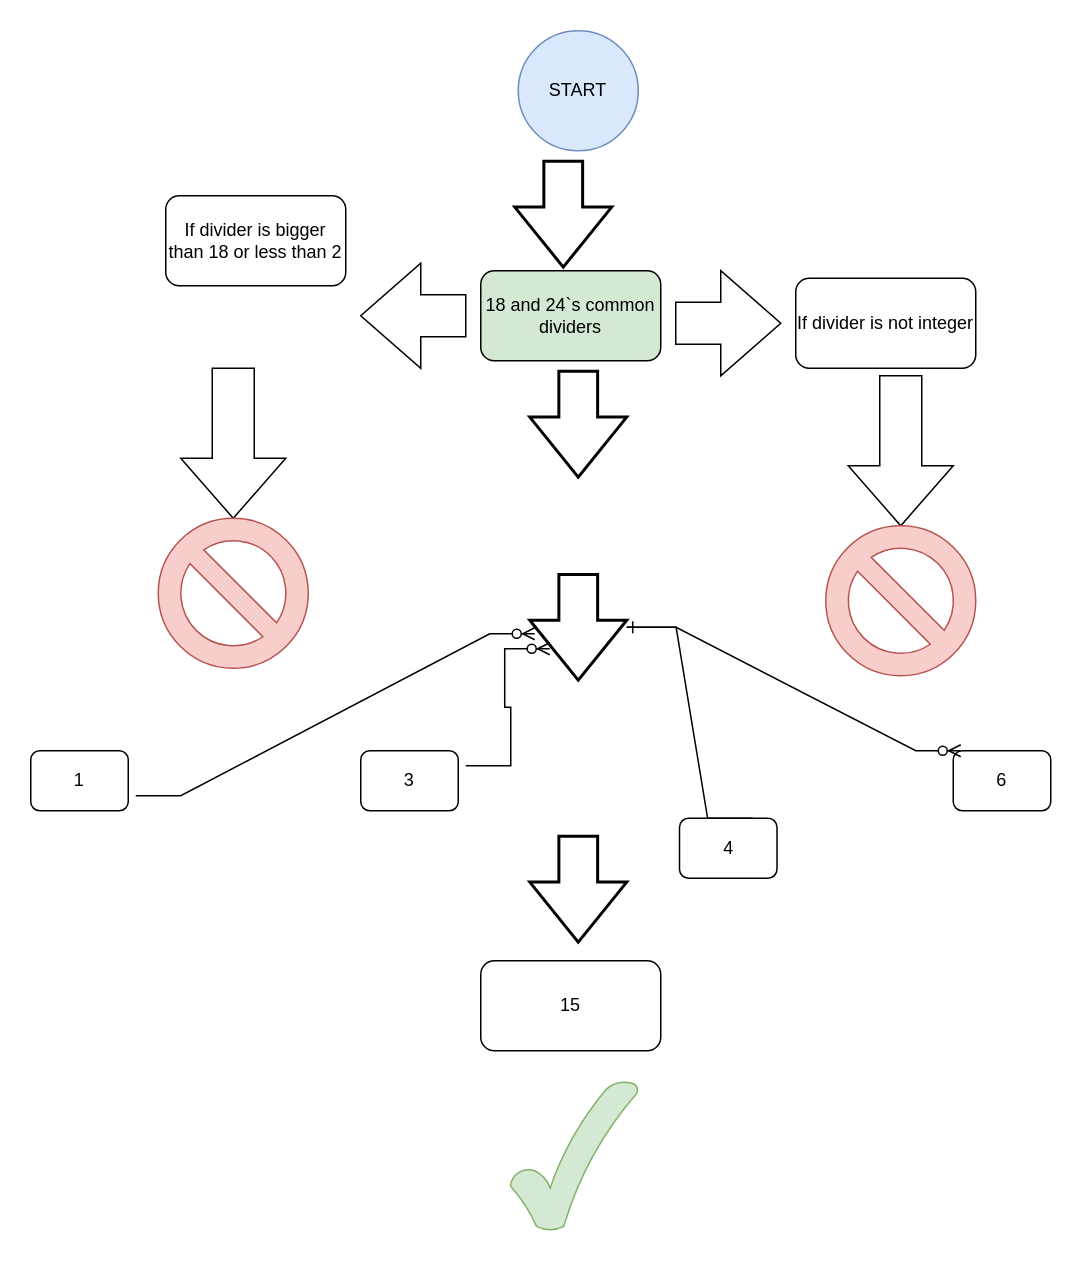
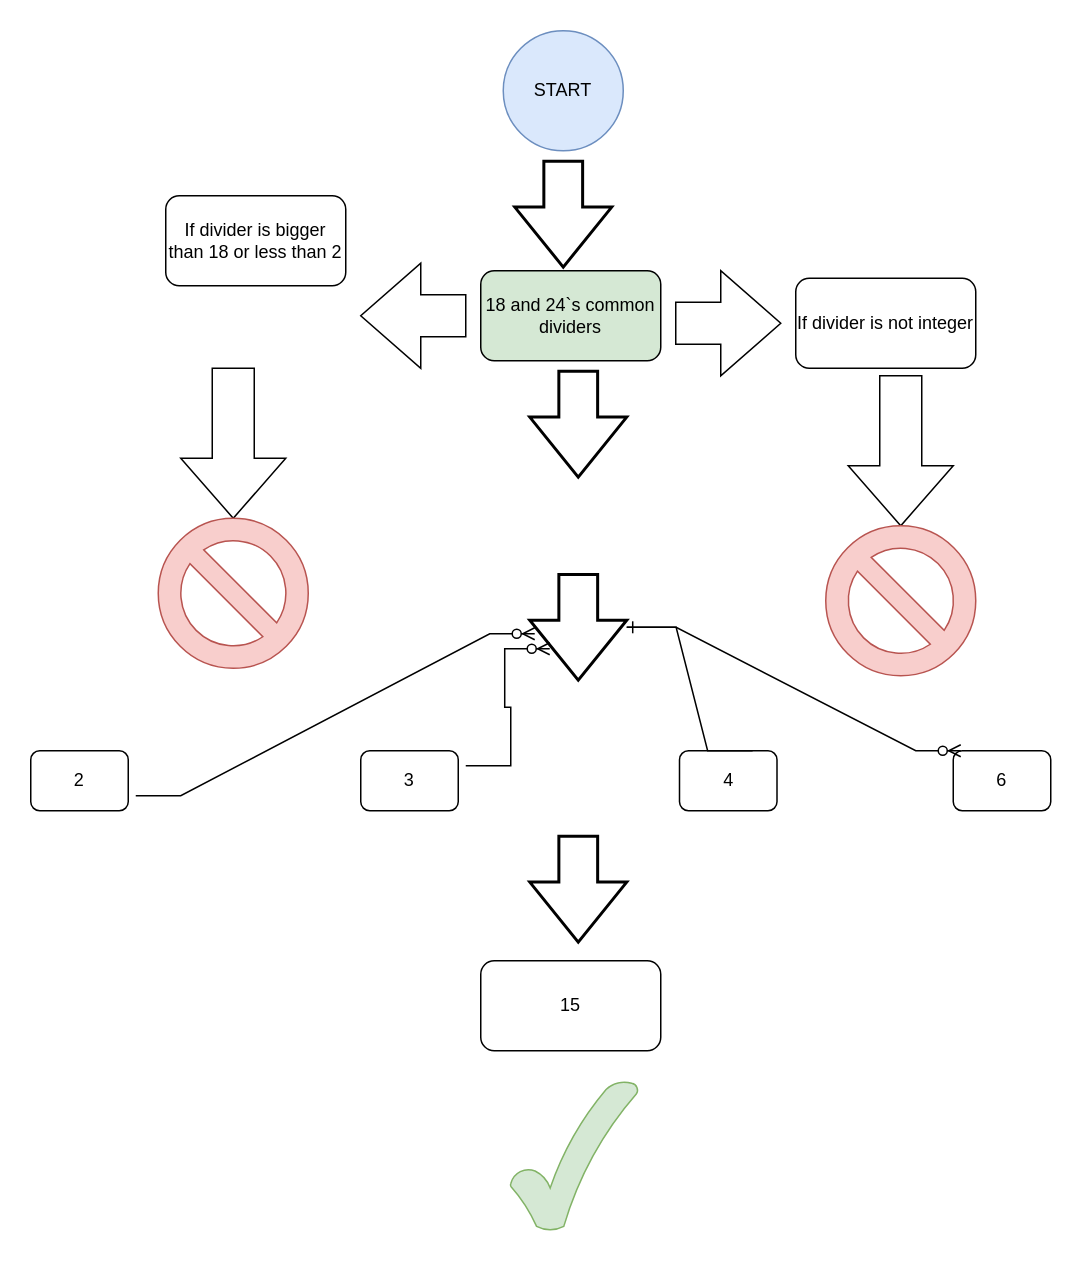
(578, 91) -> (563, 91)
(80, 781) -> (80, 781)
(728, 848) -> (728, 781)
